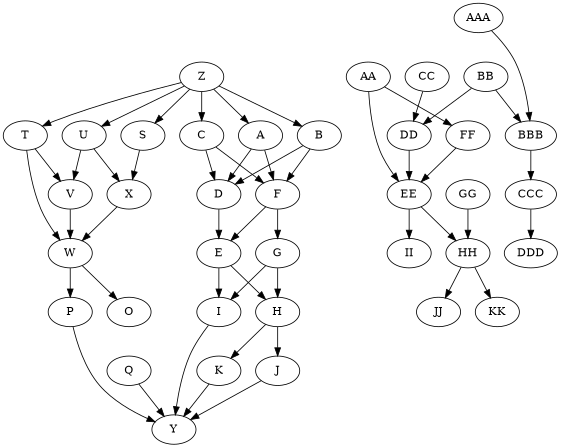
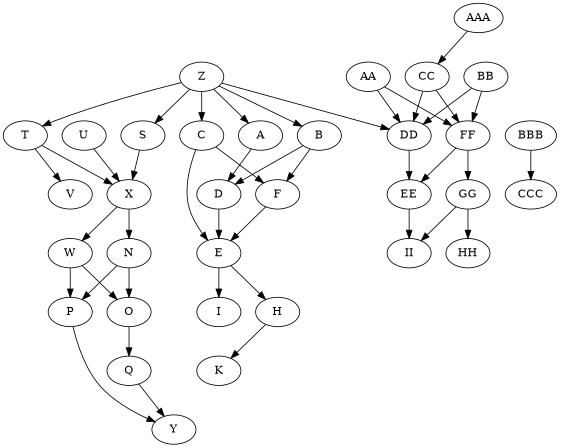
(518, 68) -> (456, 44)
none -> (445, 102)
(506, 103) -> (478, 102)
(147, 104) -> (302, 105)
(375, 135) -> (386, 103)
(268, 160) -> none
(78, 161) -> none
(209, 161) -> (187, 193)
none -> (468, 161)
(35, 194) -> (73, 163)
(70, 220) -> none
(436, 221) -> none
none -> (442, 221)
none -> (129, 253)
(278, 253) -> none
(531, 253) -> none
(439, 312) -> none
(497, 312) -> none
none -> (129, 337)
(187, 364) -> none
(278, 371) -> none
(199, 397) -> none
